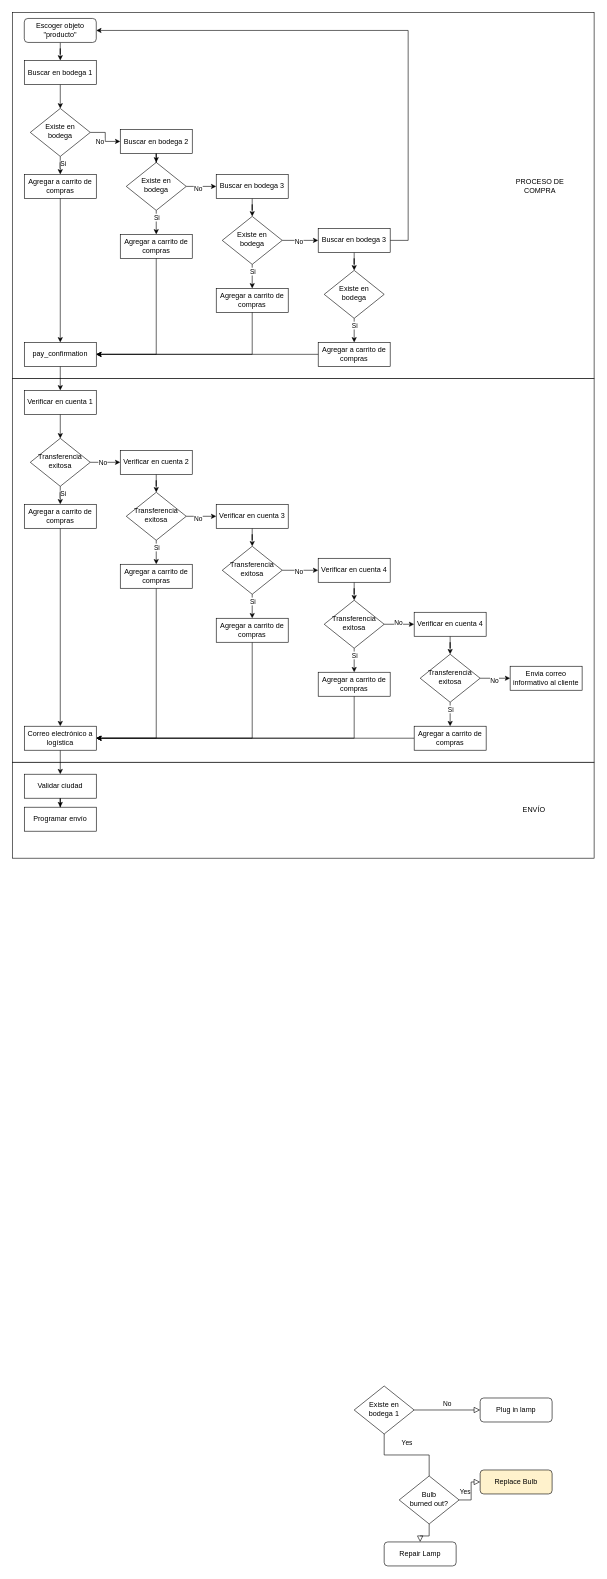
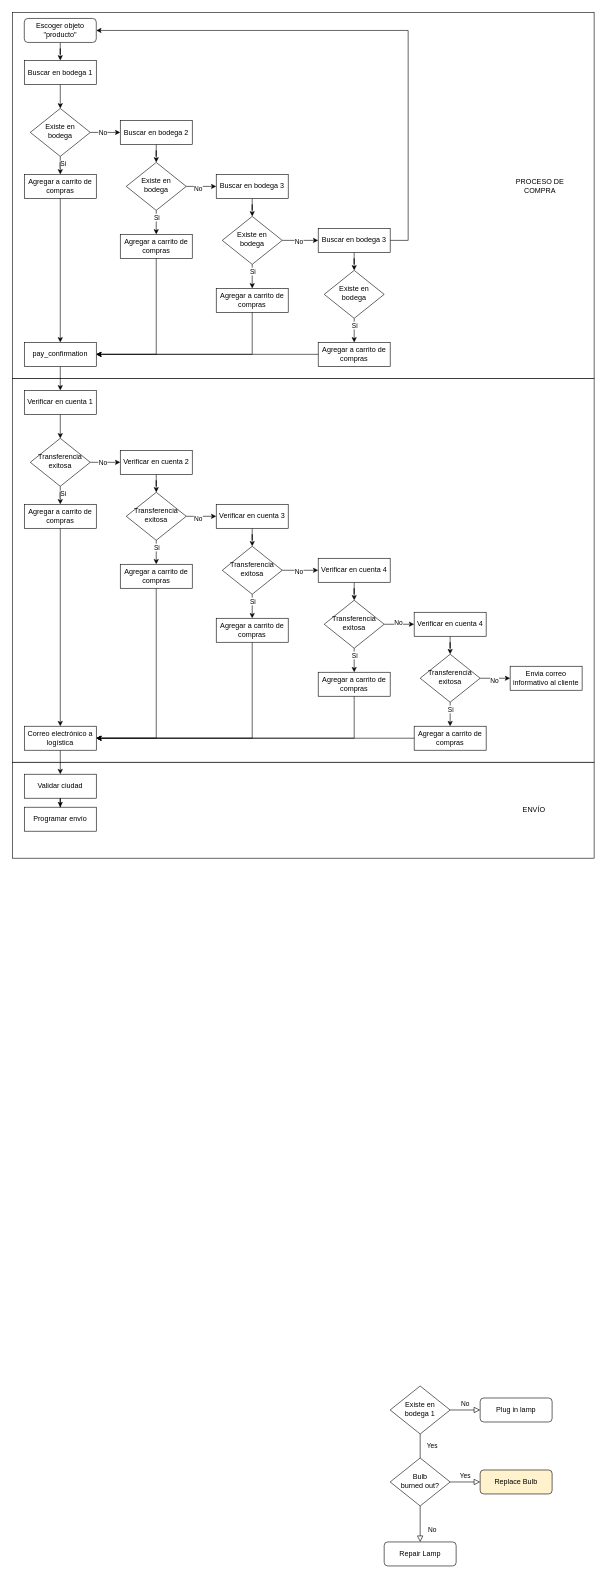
(156, 141) -> (156, 132)
(384, 1410) -> (420, 1410)
(429, 1500) -> (420, 1482)
